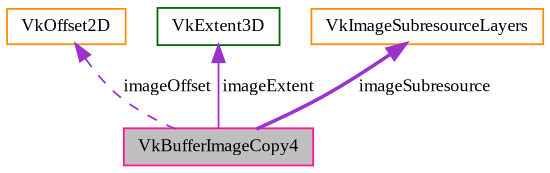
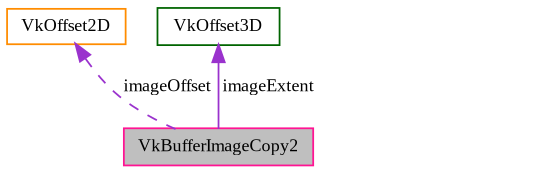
(219, 27) -> (219, 27)
(427, 27) -> none
(219, 147) -> (219, 147)
